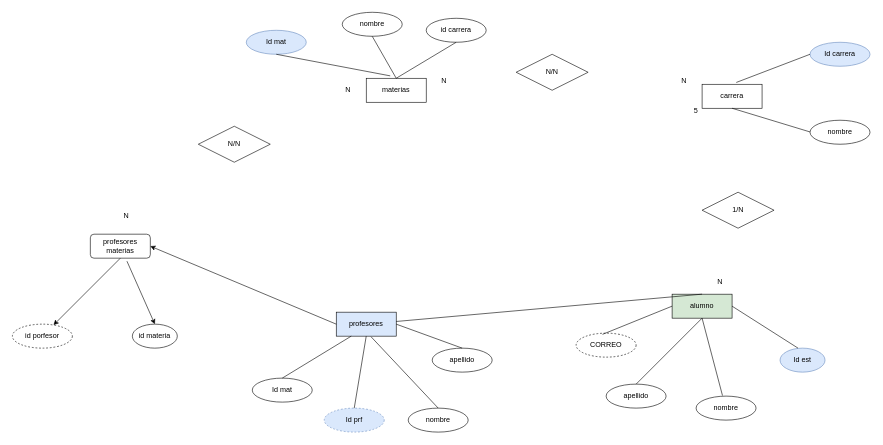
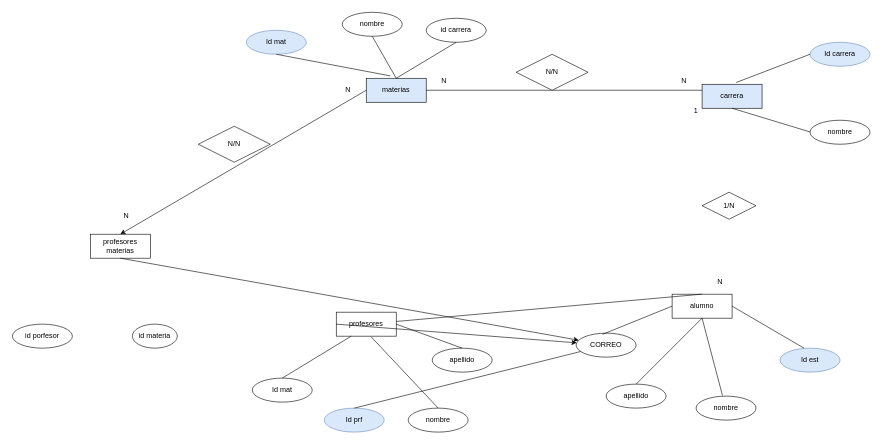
(396, 90) -> (396, 90)
none -> (564, 90)
(732, 96) -> (732, 96)
(696, 111) -> (696, 111)
none -> (244, 162)
(738, 210) -> (729, 206)
(120, 246) -> (120, 246)
(140, 291) -> none
(281, 301) -> (496, 337)
(702, 306) -> (702, 306)
(58, 321) -> (335, 297)
(366, 324) -> (366, 324)
(42, 336) -> (42, 336)
(606, 345) -> (606, 345)
(803, 360) -> (810, 360)
(360, 372) -> (467, 380)
(354, 420) -> (354, 420)
